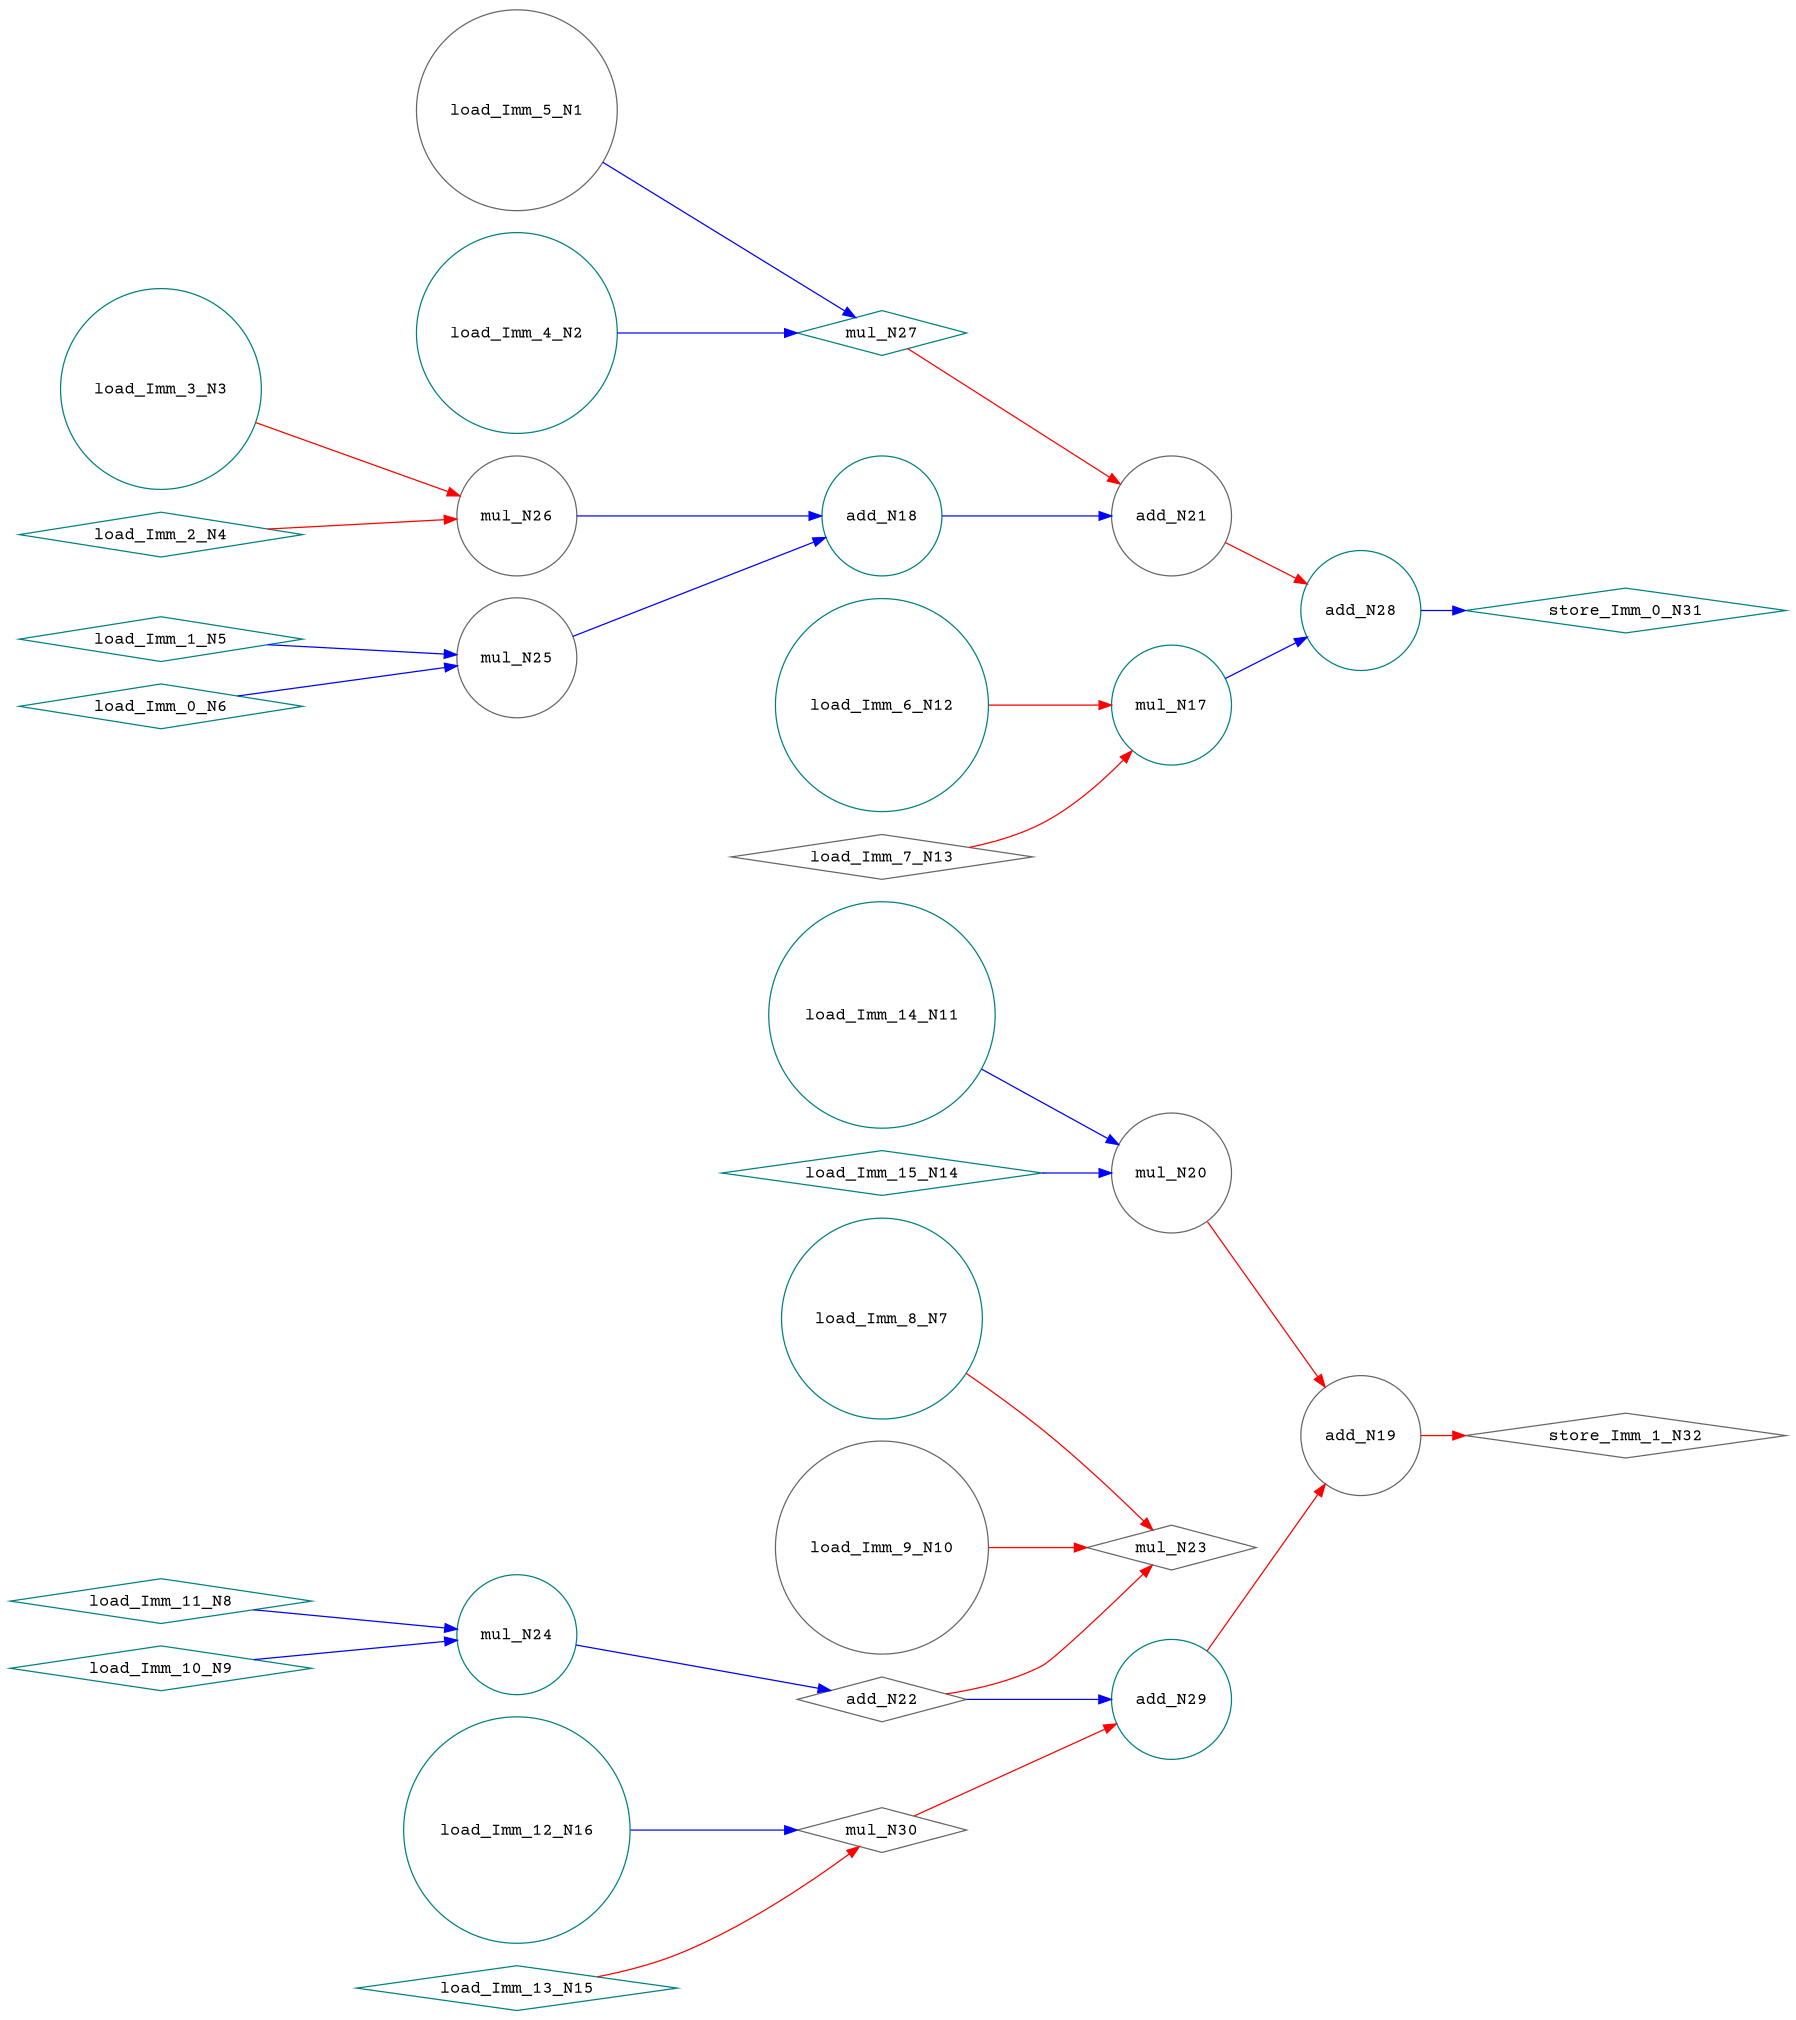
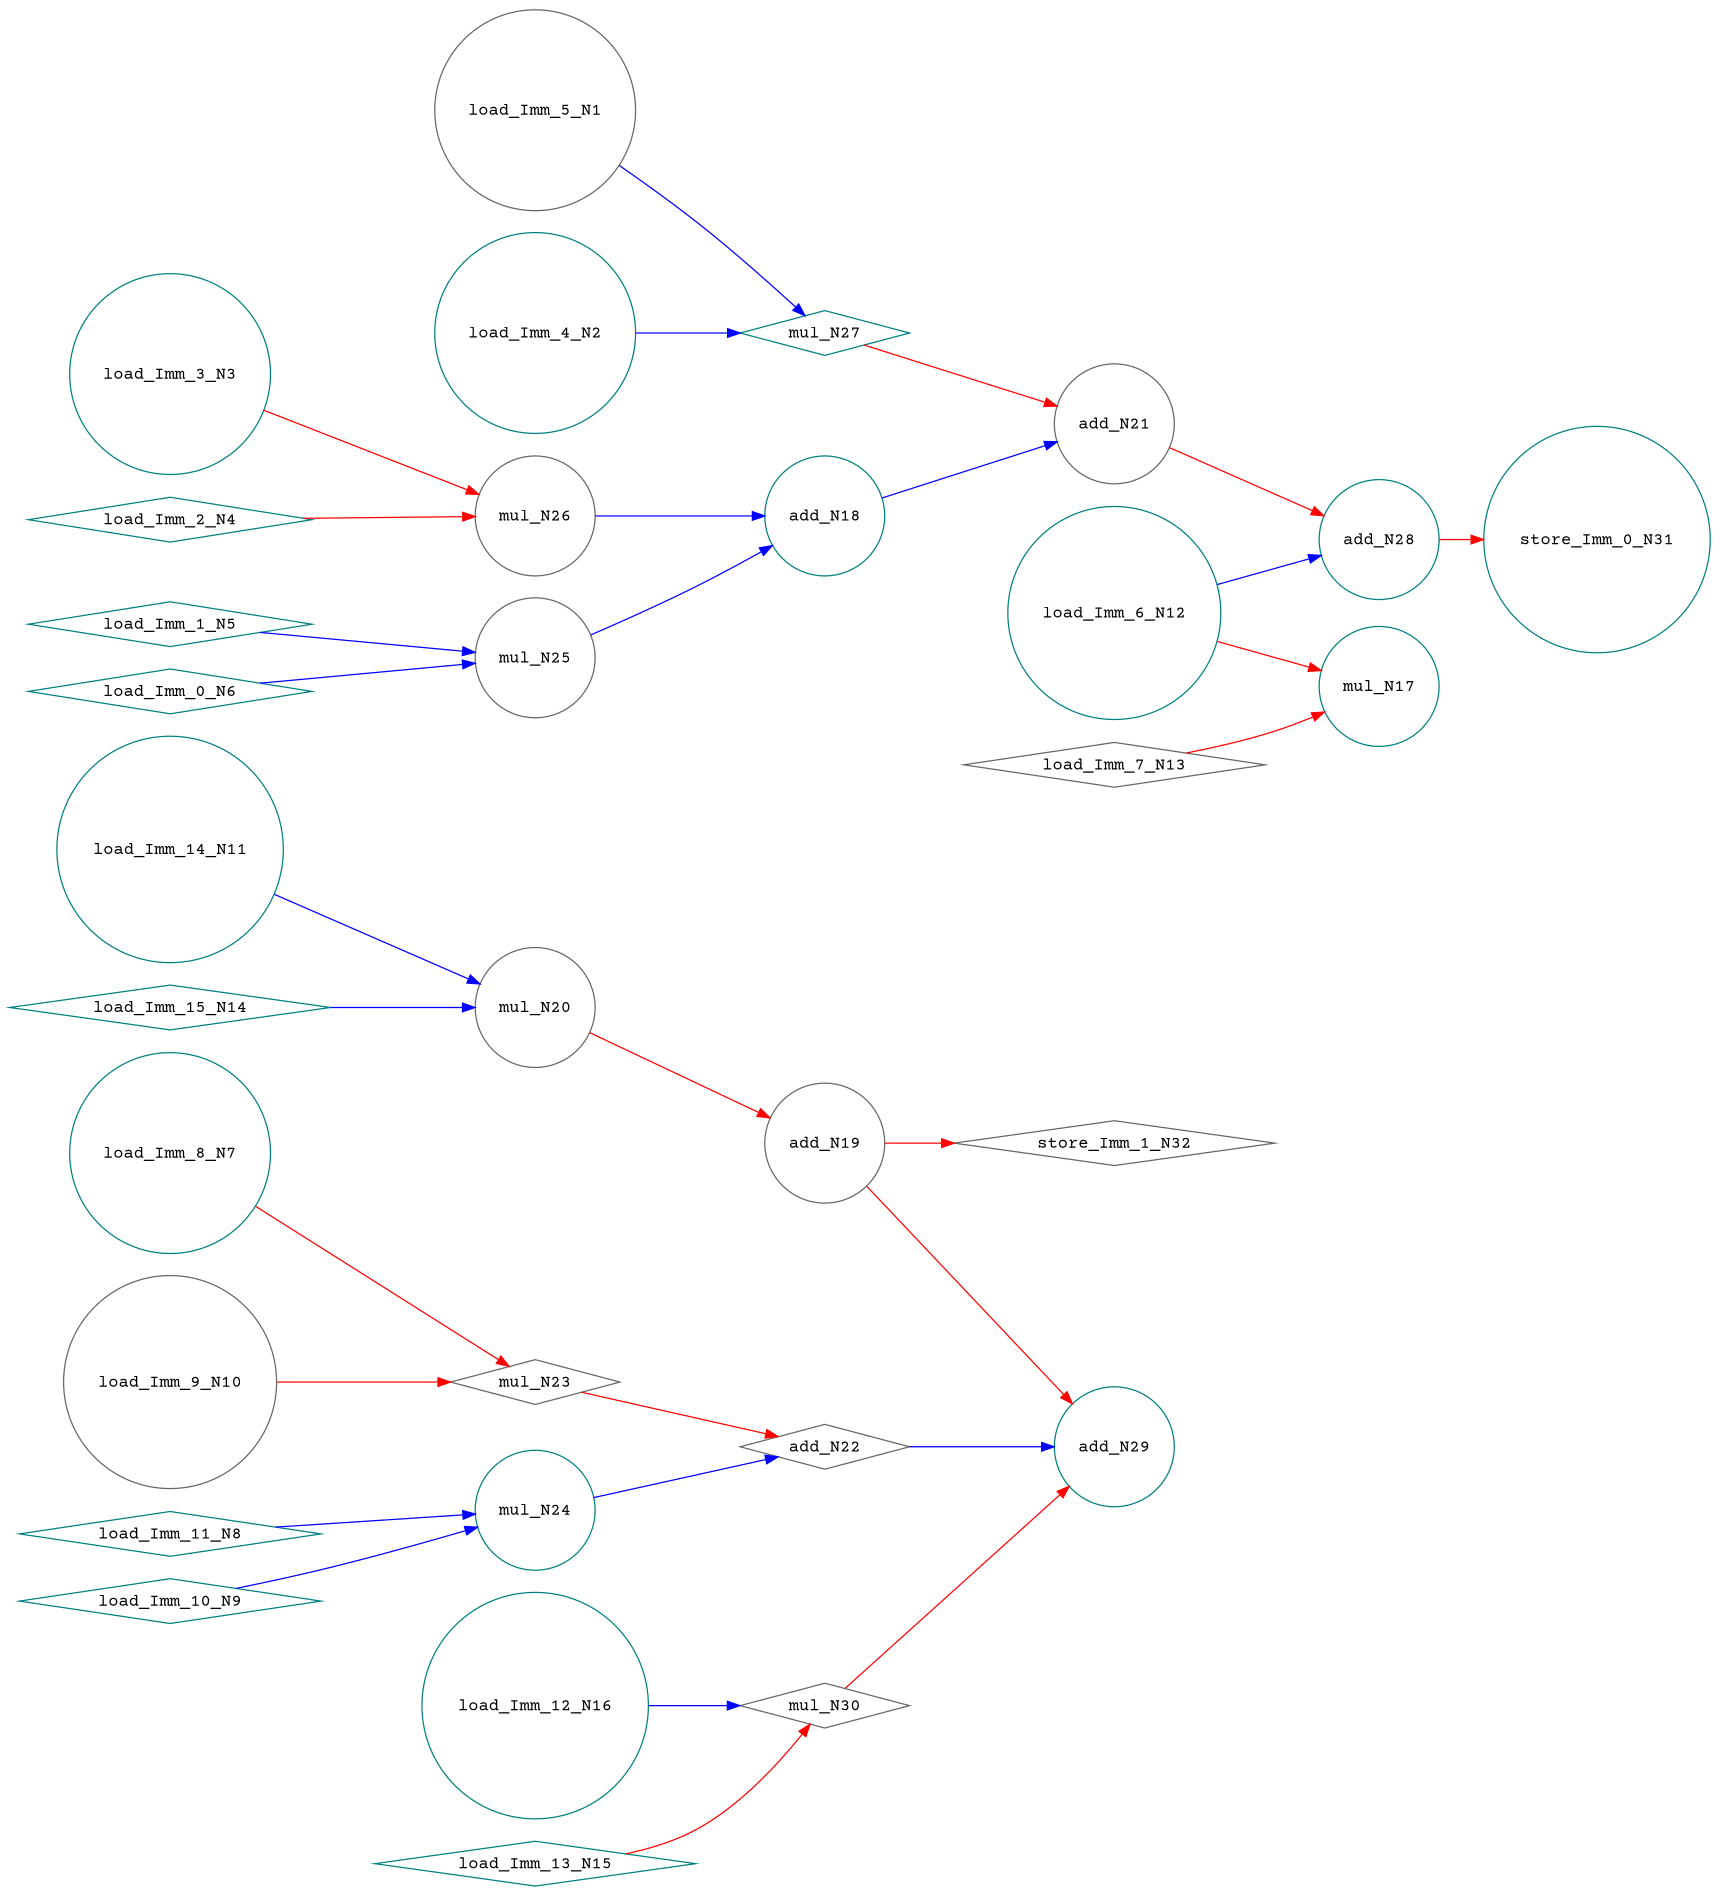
(1437, 611) -> (1455, 540)
(1626, 611) -> (1597, 540)
(1261, 661) -> (1263, 572)
(1262, 1573) -> (965, 1290)
(1056, 1655) -> (674, 1413)
